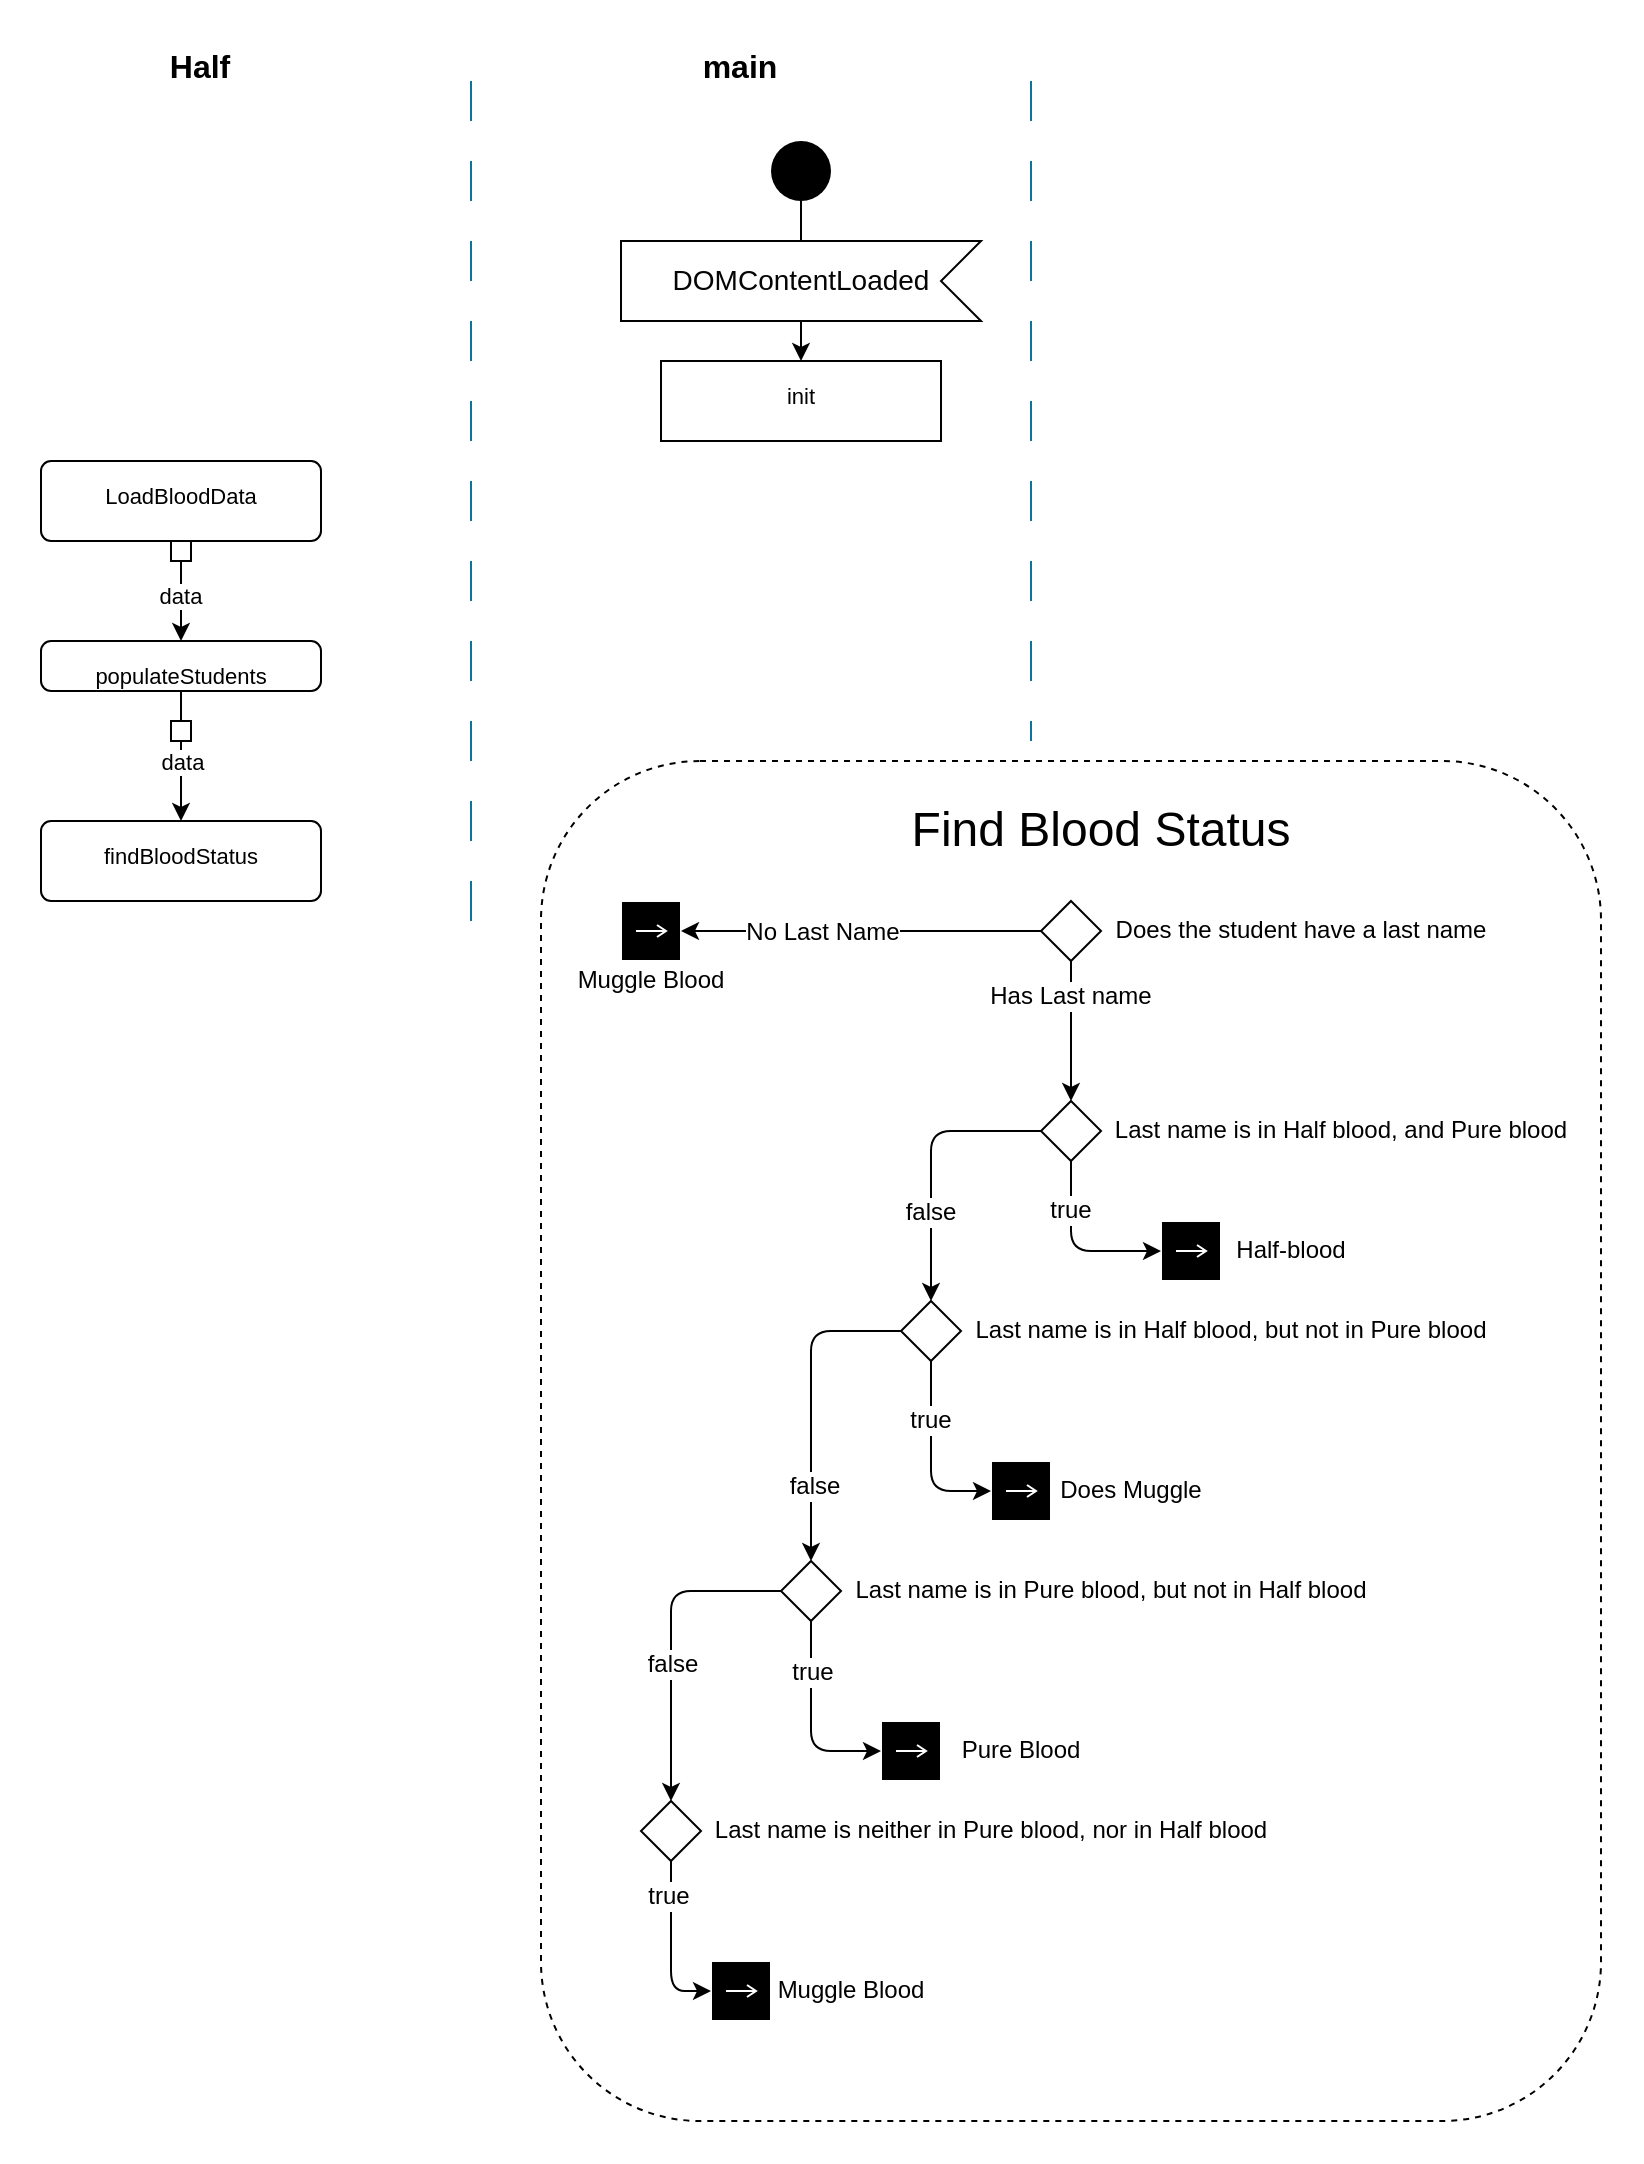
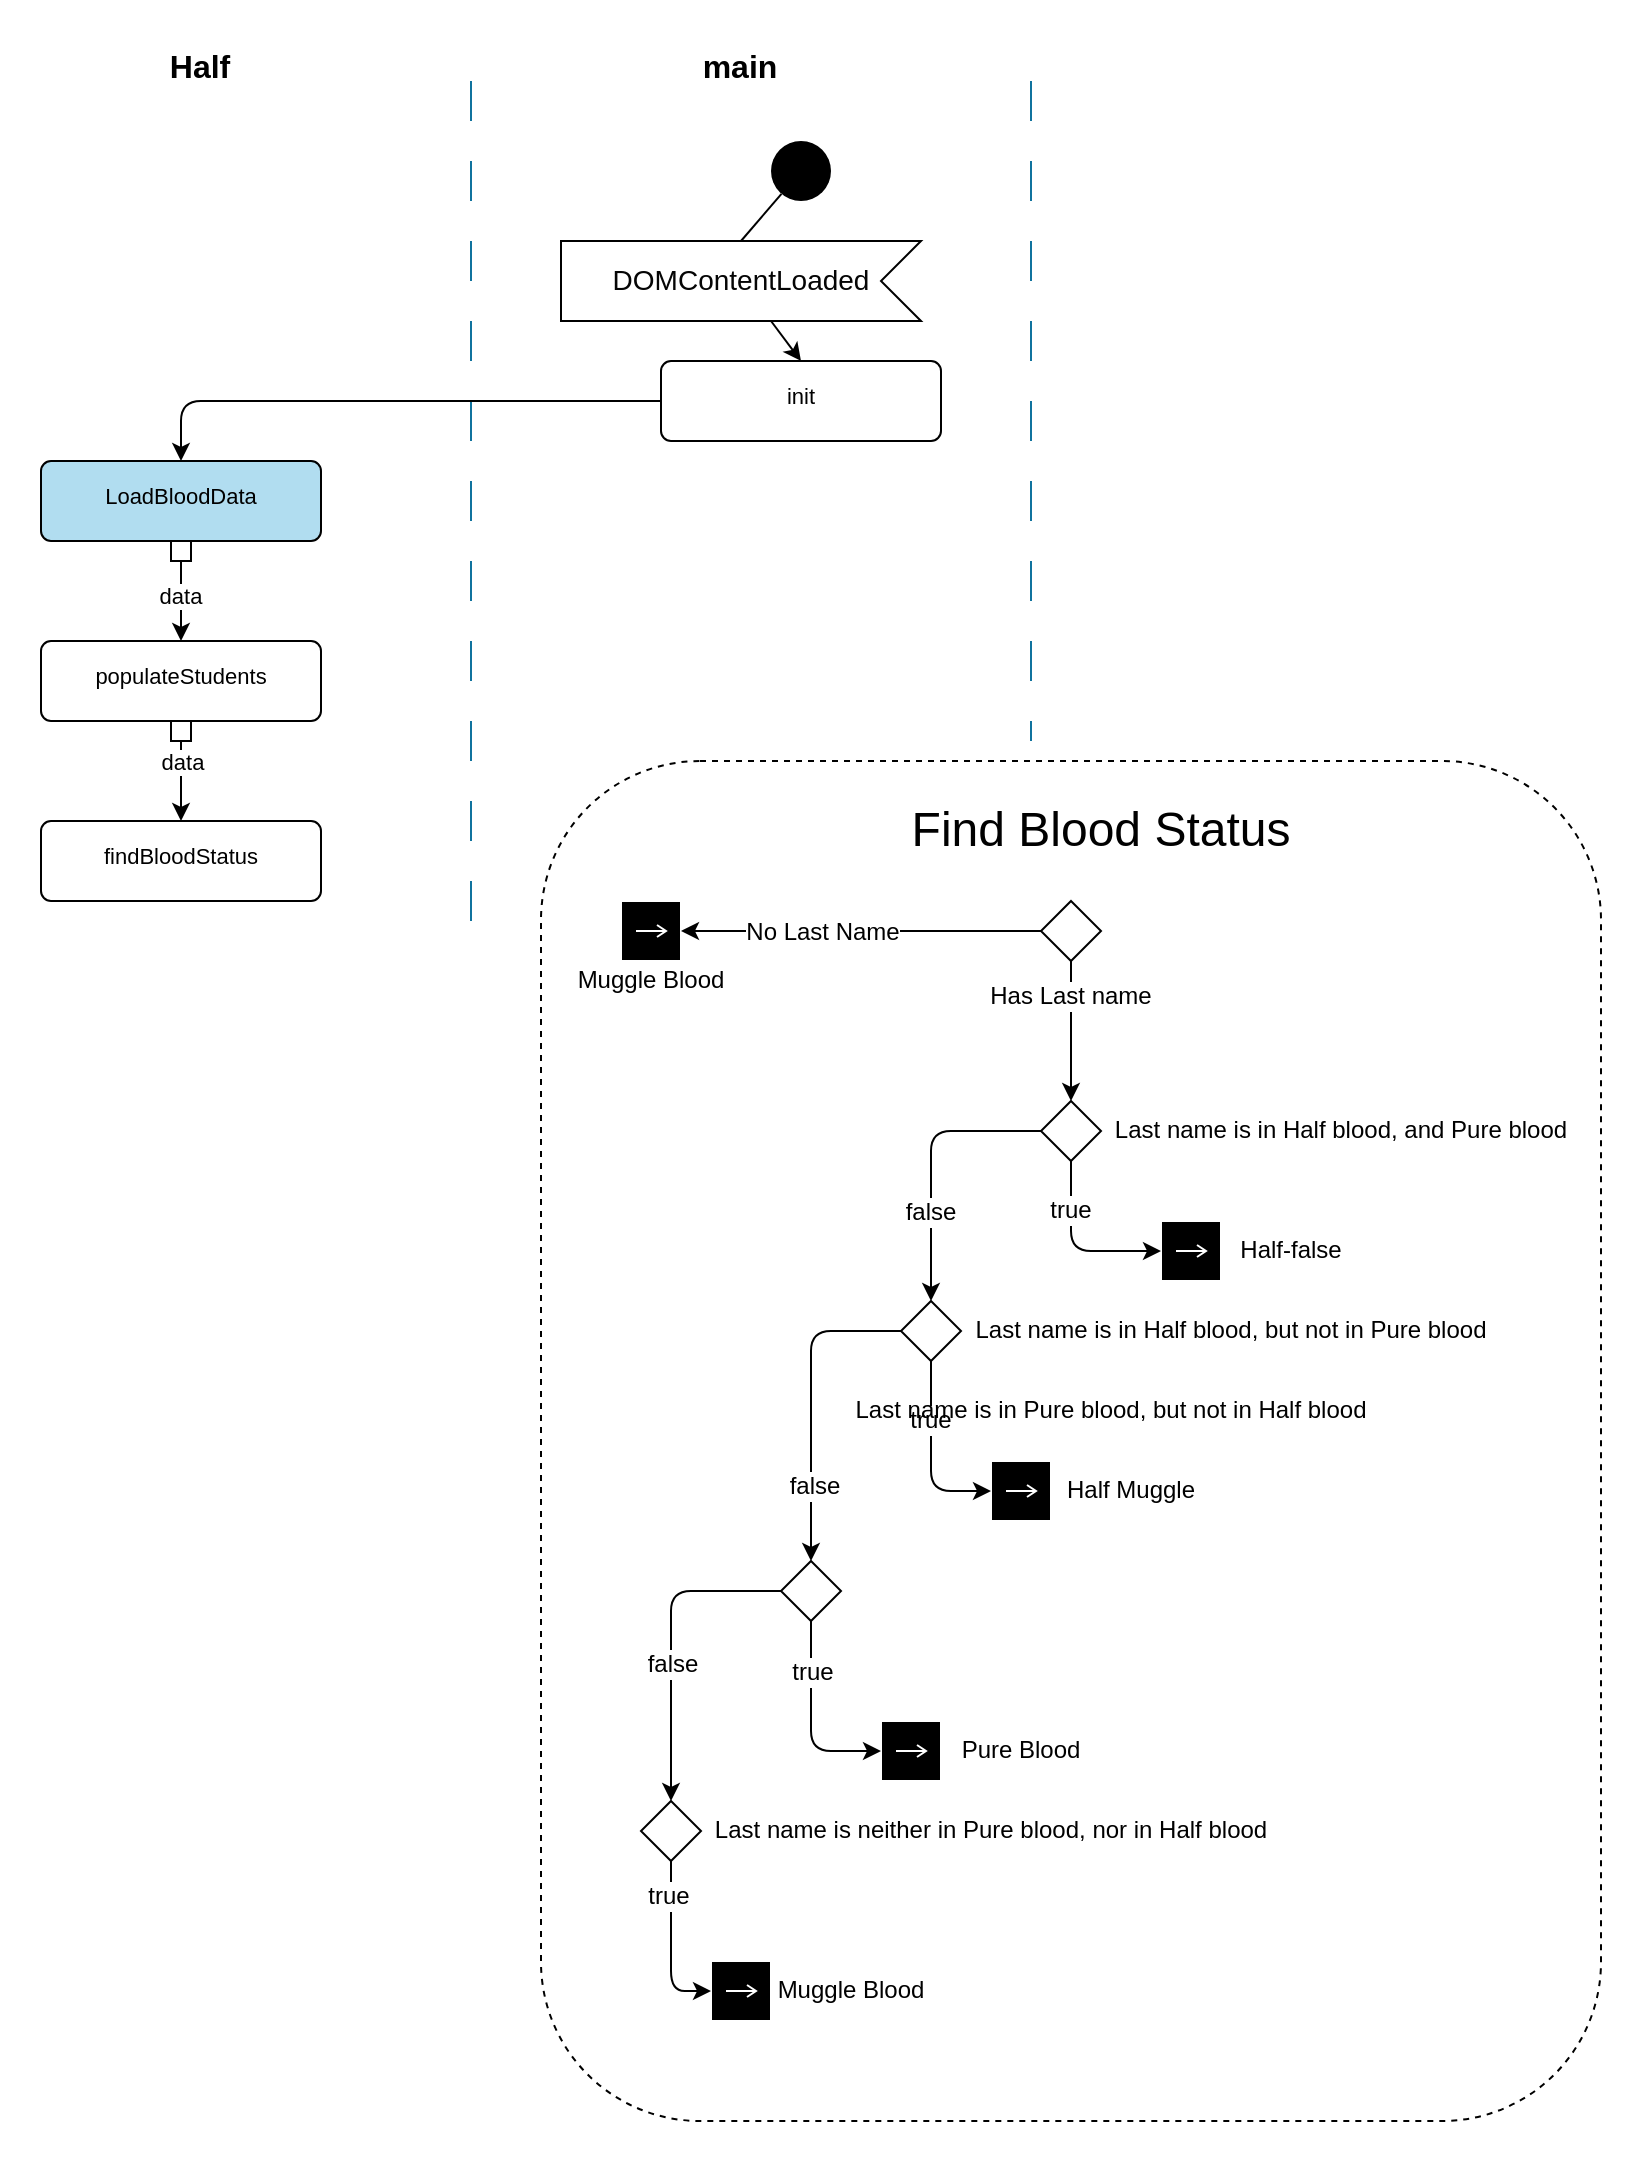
(801, 281) -> (741, 281)
none -> (405, 401)
(801, 401) -> (801, 401)
(181, 501) -> (181, 501)
(181, 666) -> (181, 681)
(1301, 931) -> none
(1292, 1251) -> (1292, 1251)
(1132, 1491) -> (1132, 1491)
(1111, 1591) -> (1111, 1411)
